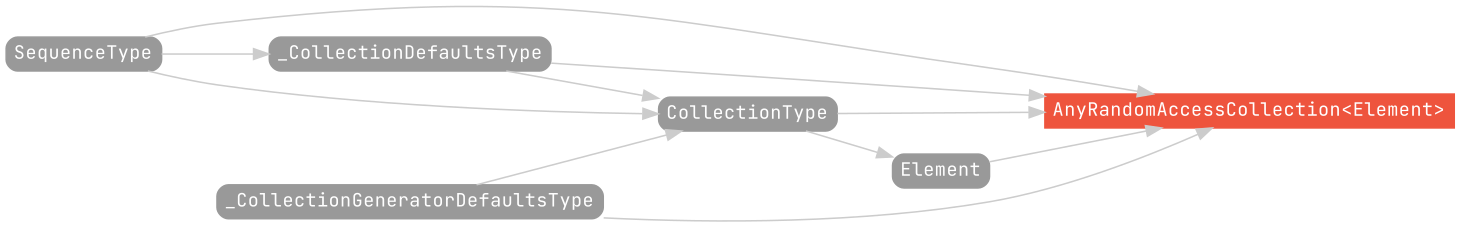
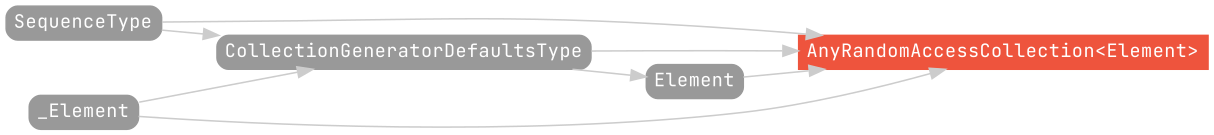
(410, 54) -> none
(748, 114) -> (404, 52)
(410, 202) -> (84, 112)
